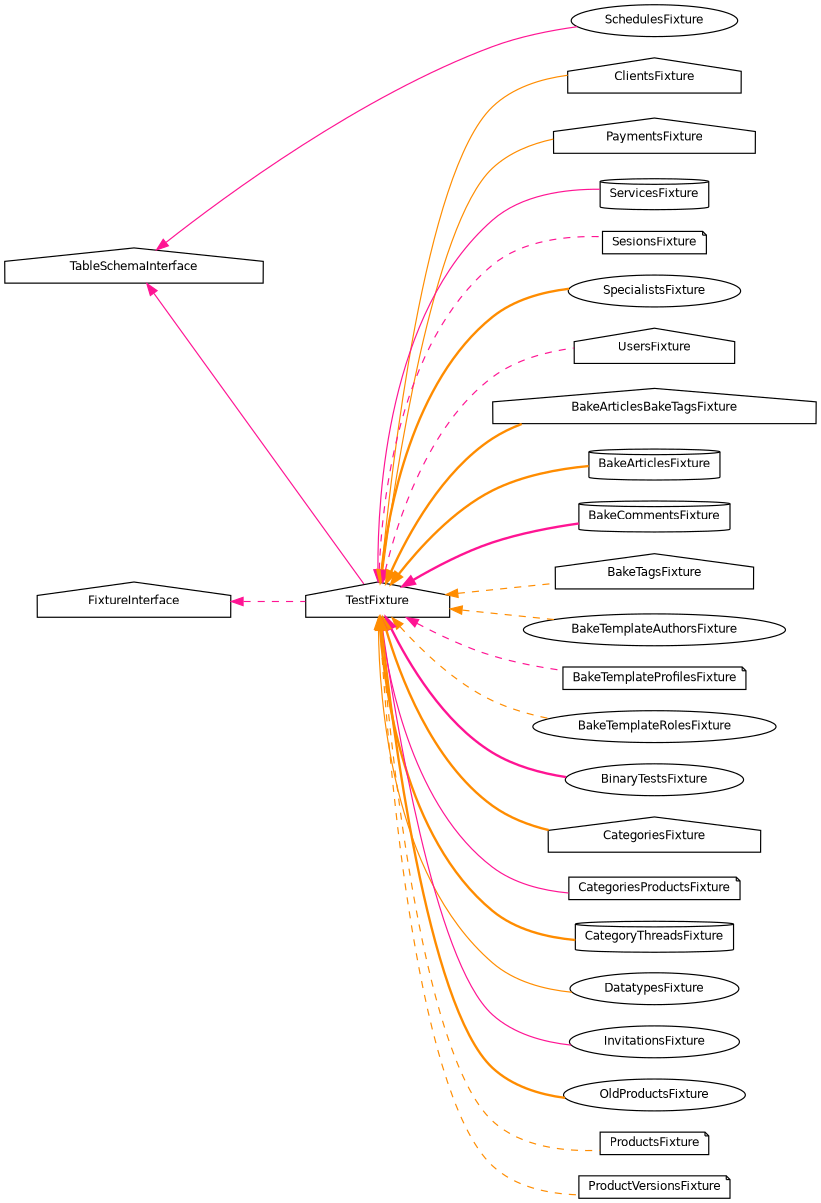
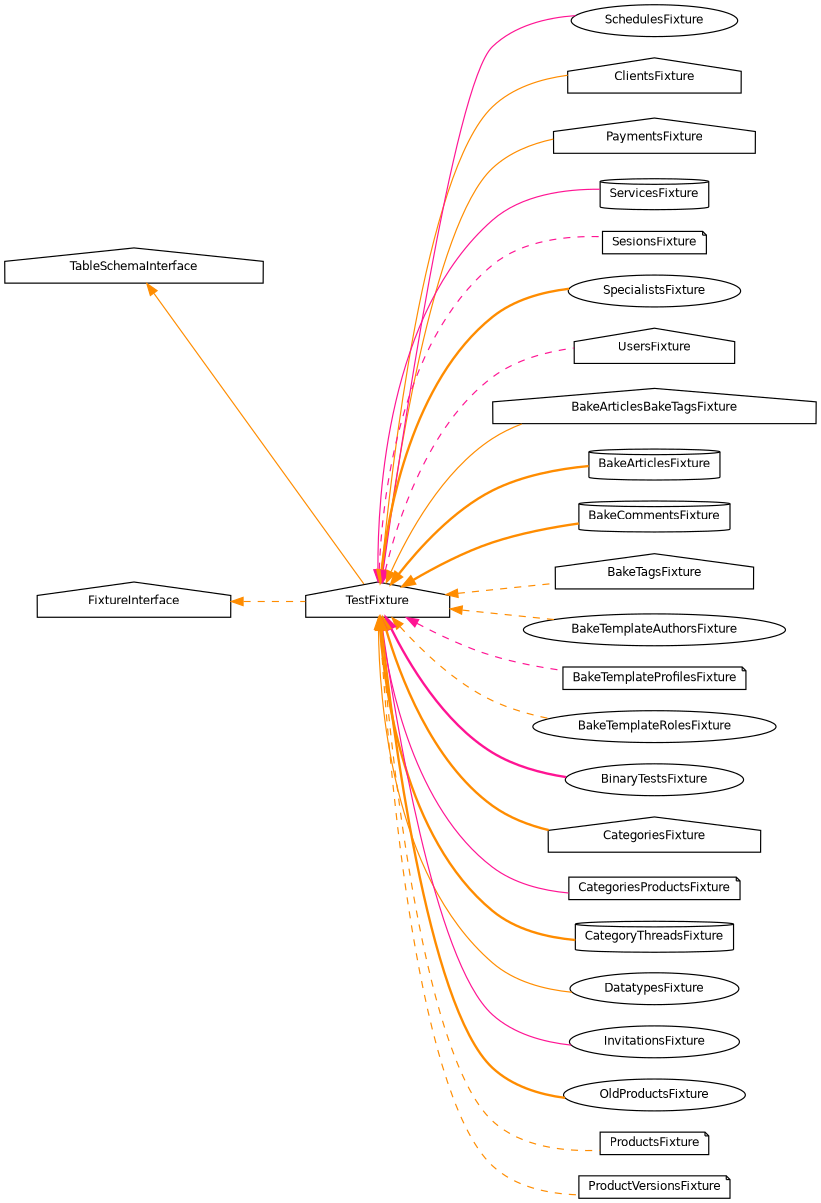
(360, 111) -> (456, 153)
(259, 439) -> (259, 439)
(443, 485) -> (443, 485)
(493, 542) -> (493, 542)
(274, 601) -> (274, 601)
